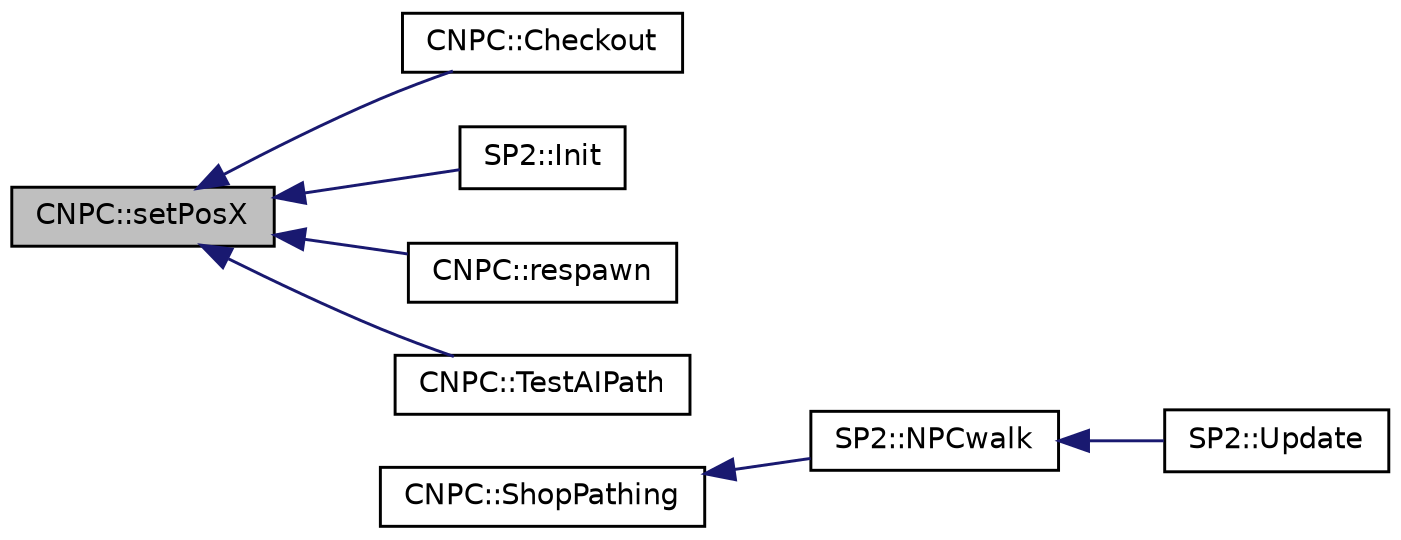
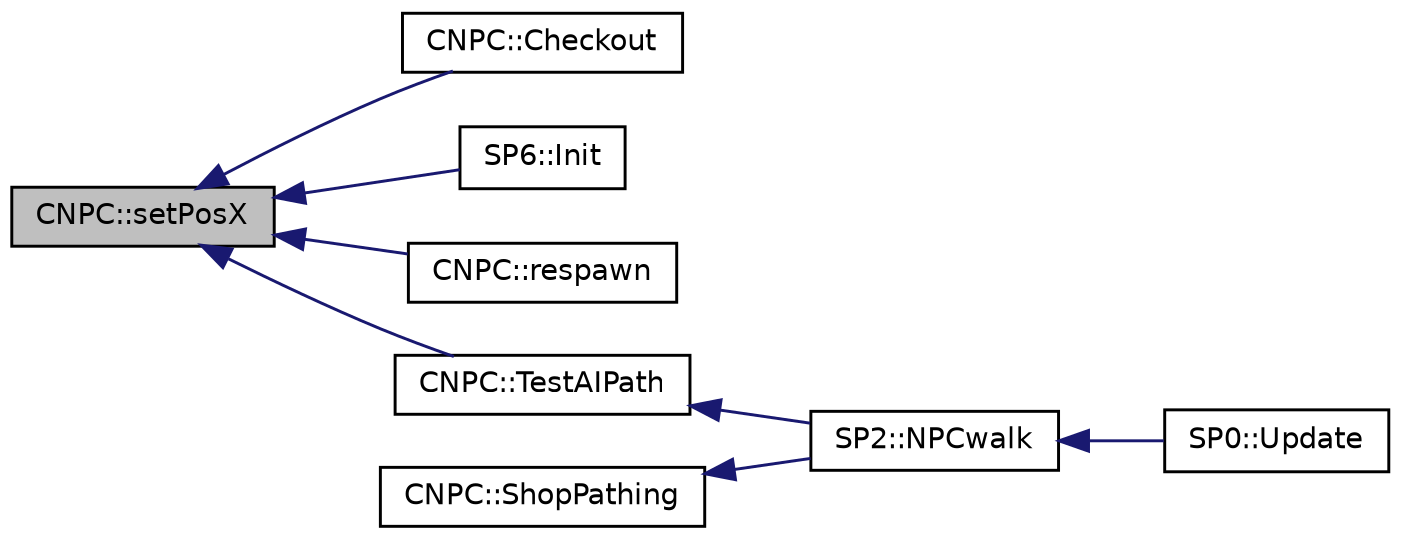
(543, 158) -> (543, 158)
none -> (765, 417)
(1277, 441) -> (1277, 441)
